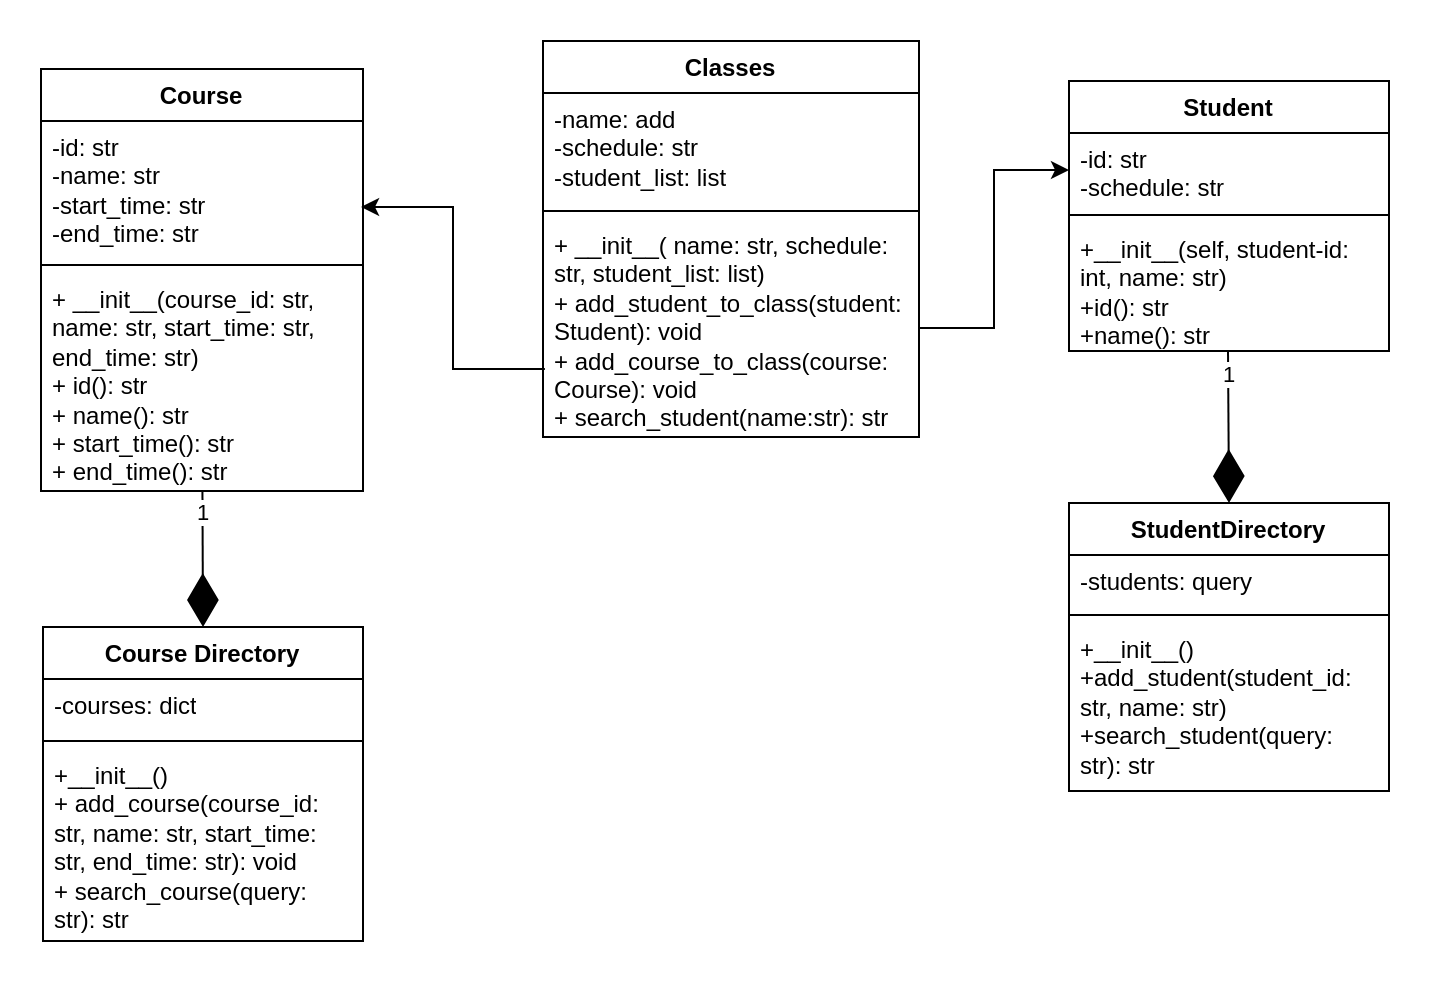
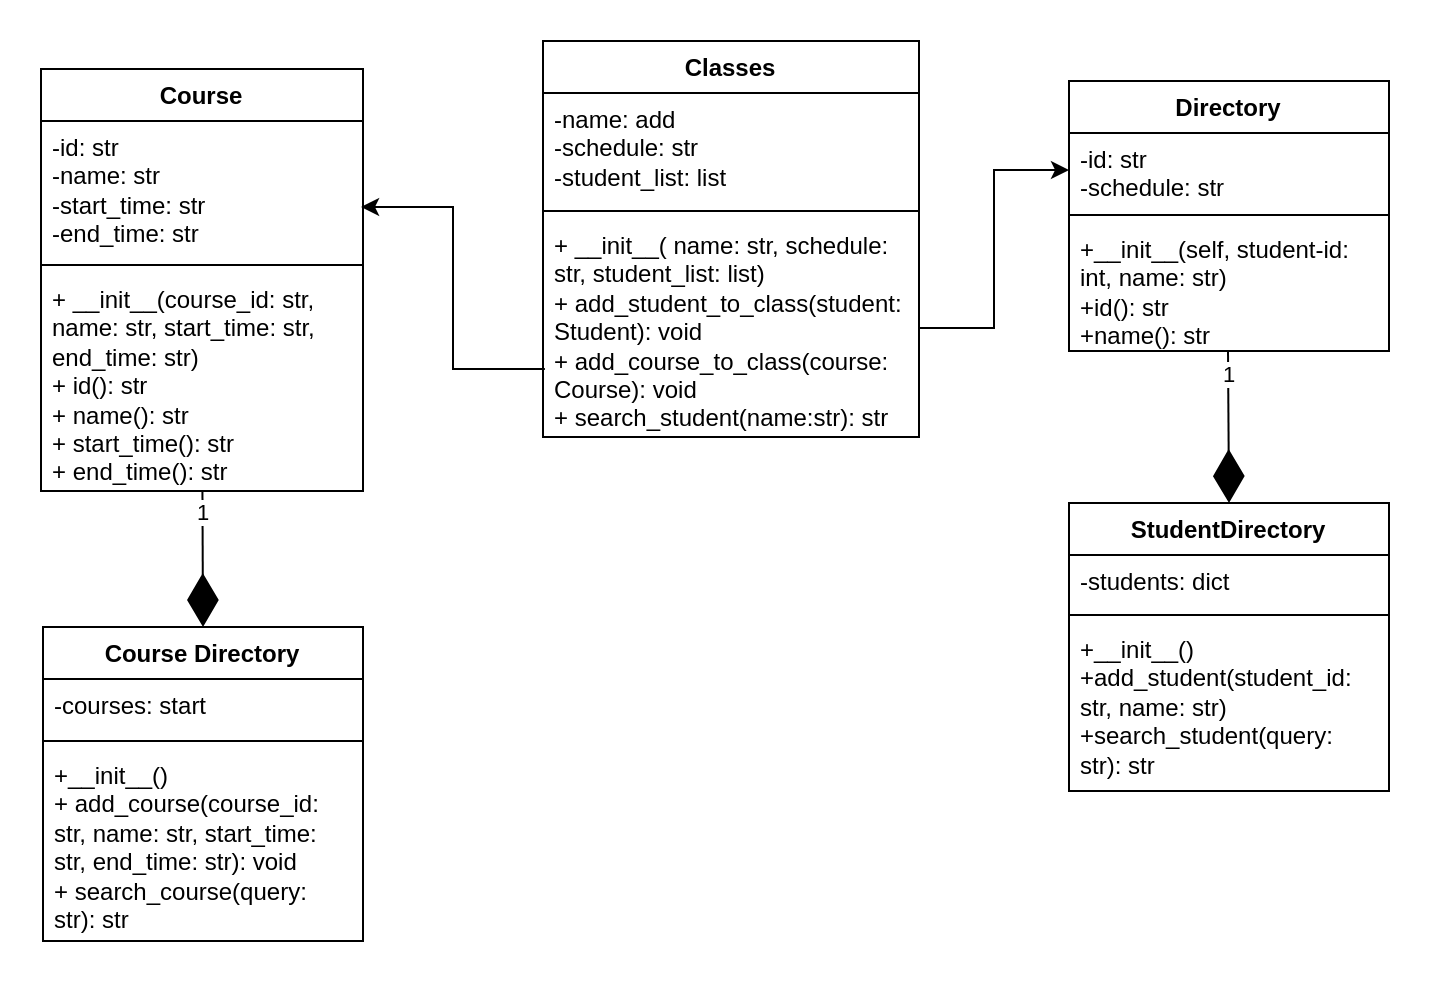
(1229, 109) -> (1229, 109)
(1182, 583) -> (1172, 583)
(140, 707) -> (150, 707)
